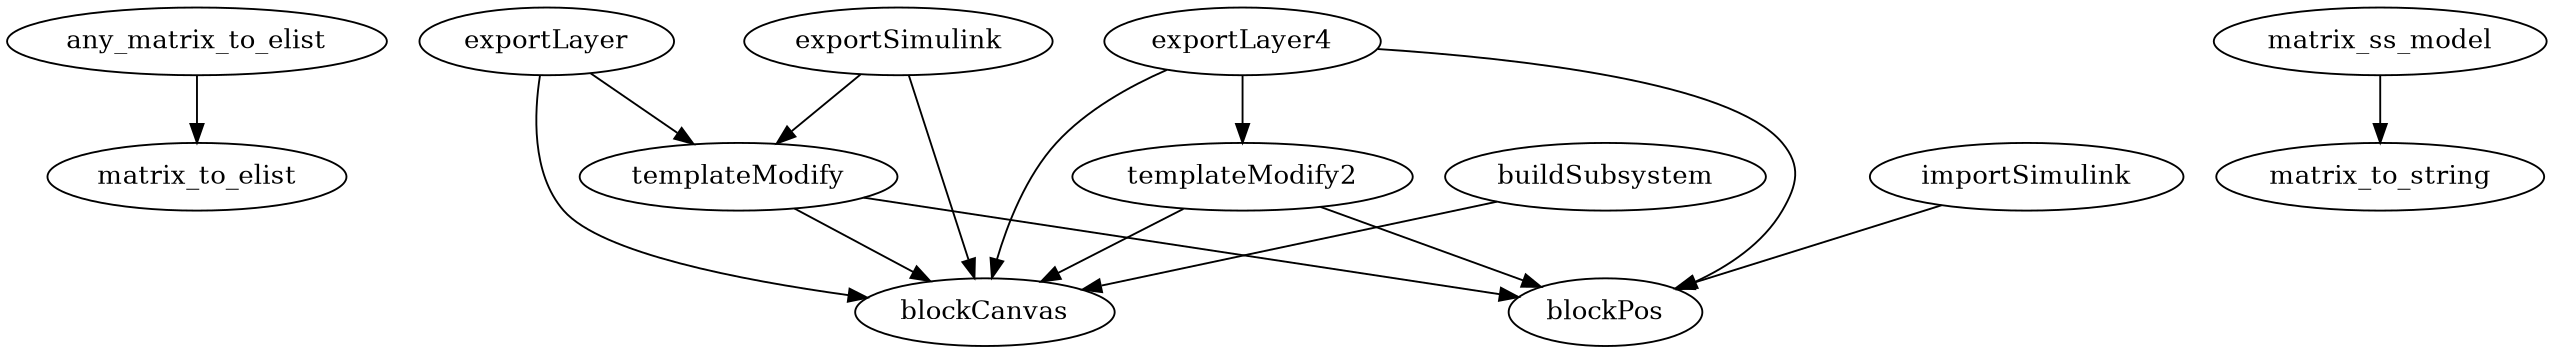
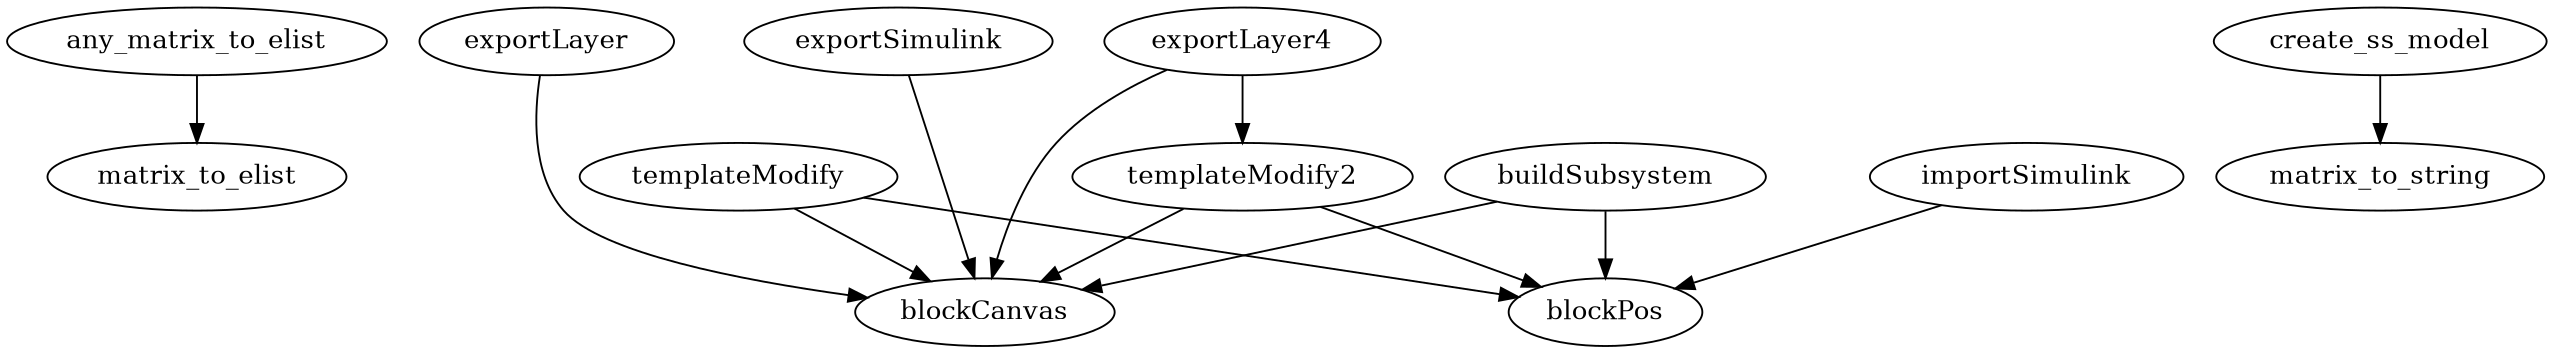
(2380, 41) -> (2380, 41)
(1679, 92) -> (1606, 235)
(634, 103) -> none
(826, 103) -> none
